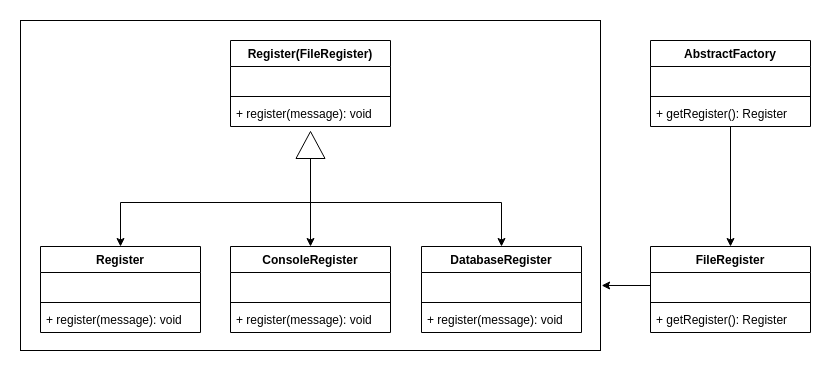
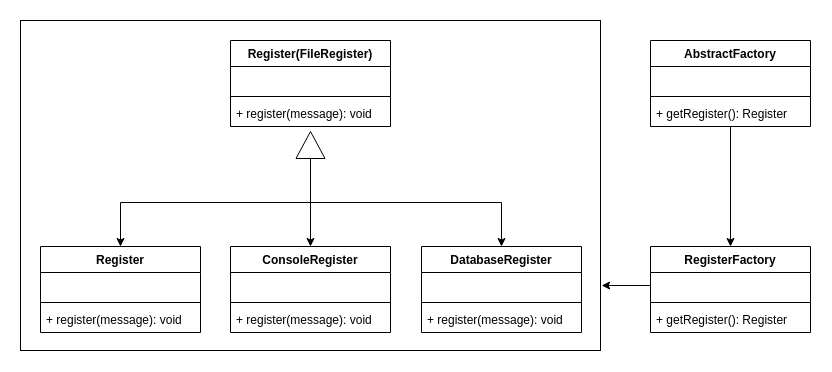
(730, 260) -> (730, 260)
